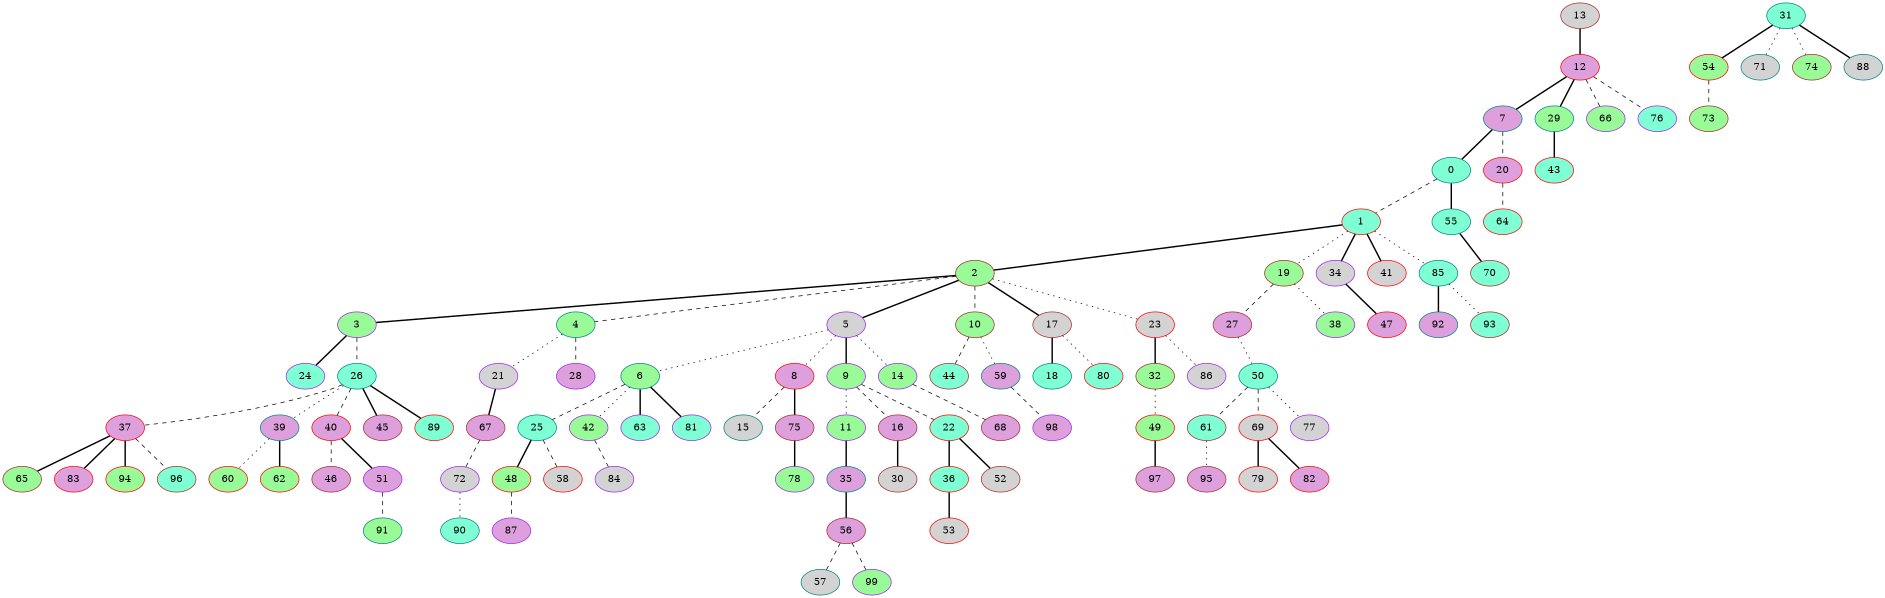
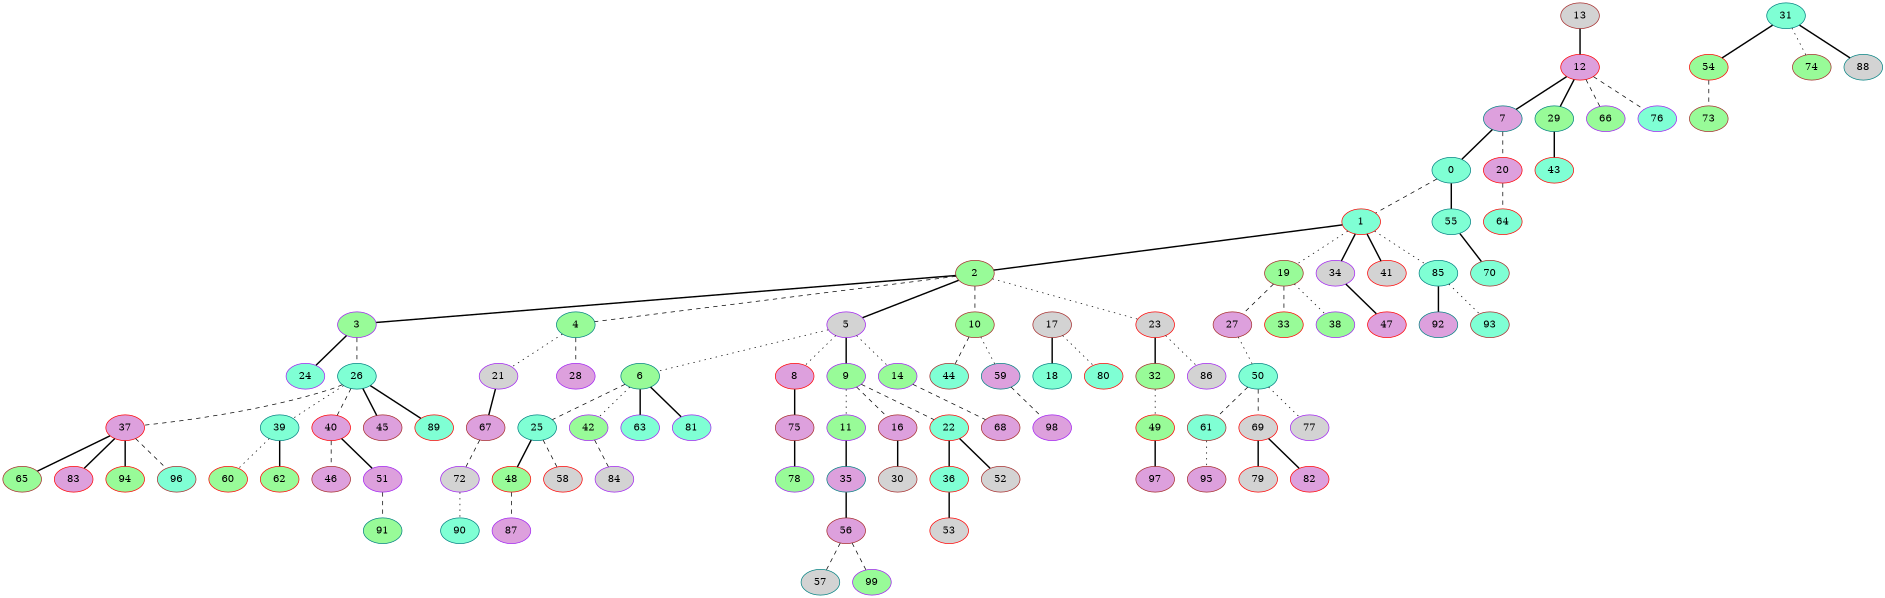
(1760, 67) -> none
(1014, 299) -> none
none -> (1284, 325)
(280, 428) -> (280, 428)
(743, 428) -> none
